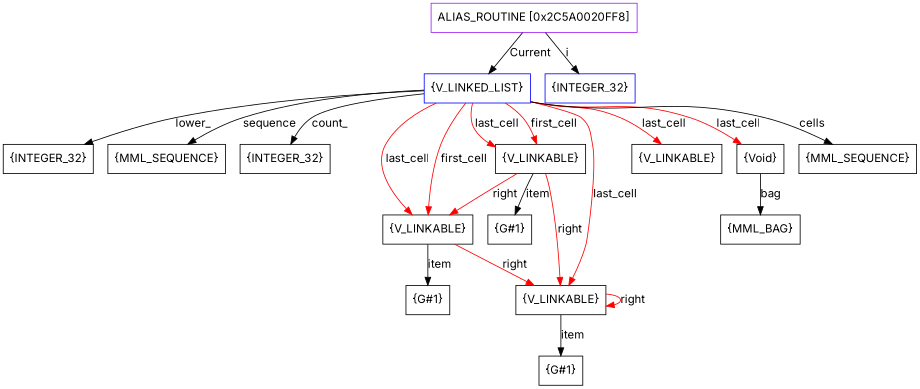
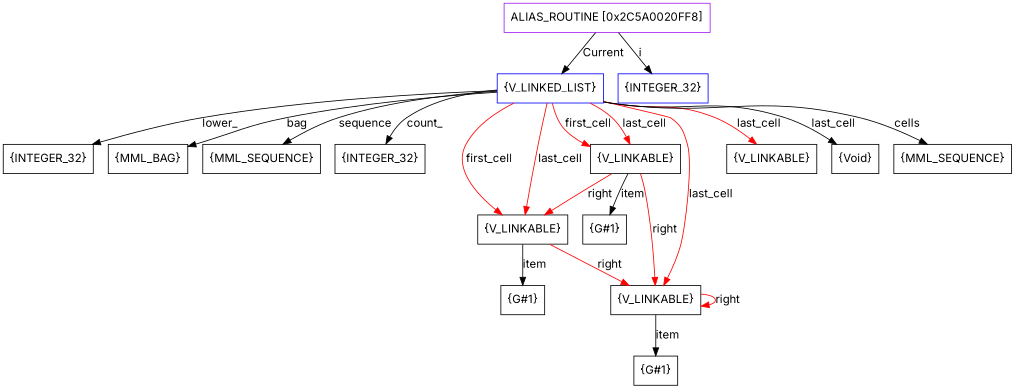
(672, 113) -> (760, 111)
(760, 190) -> (344, 108)
